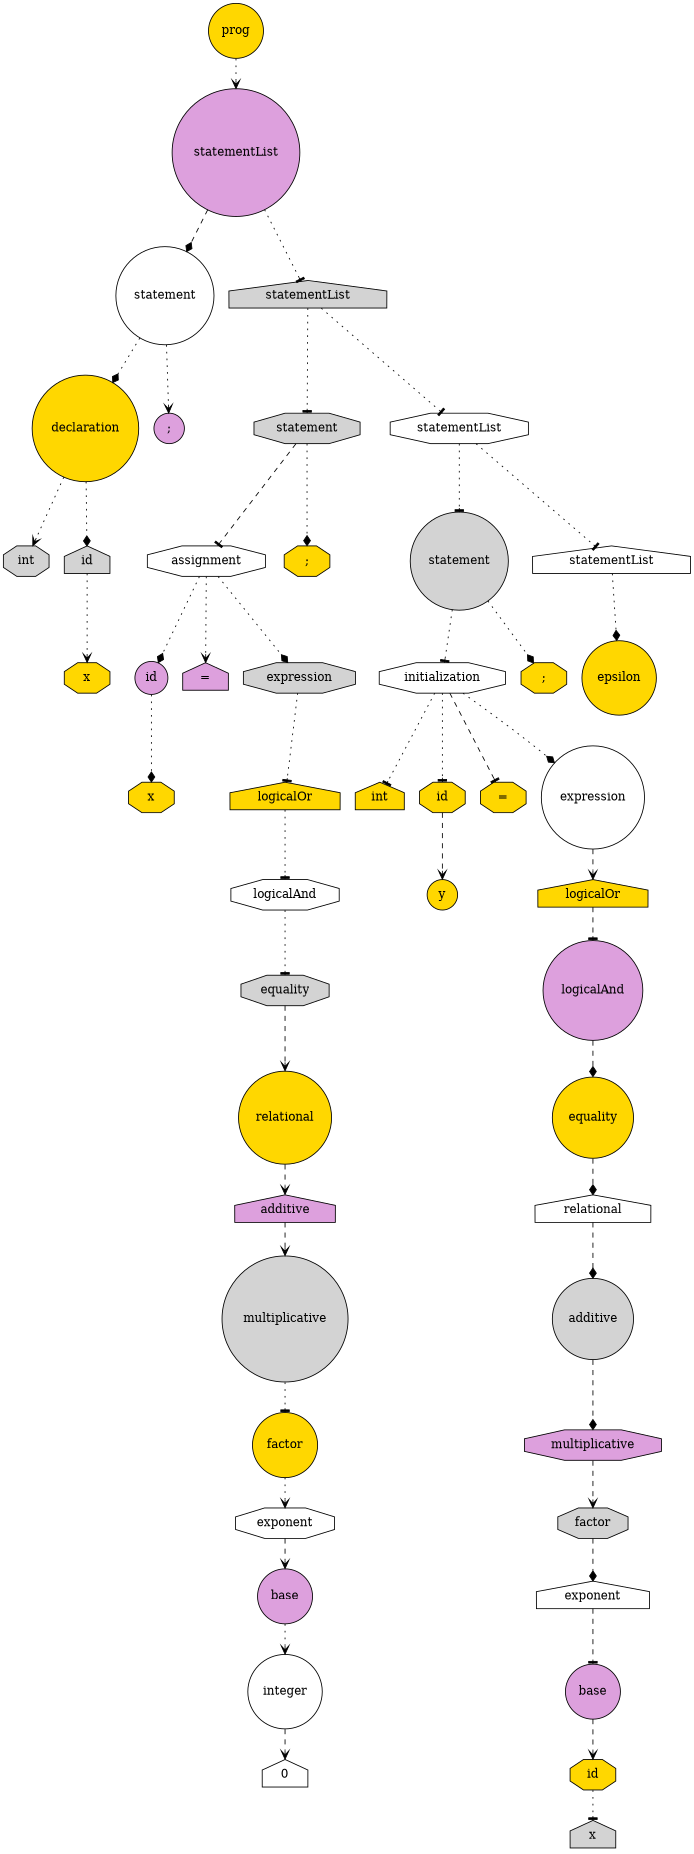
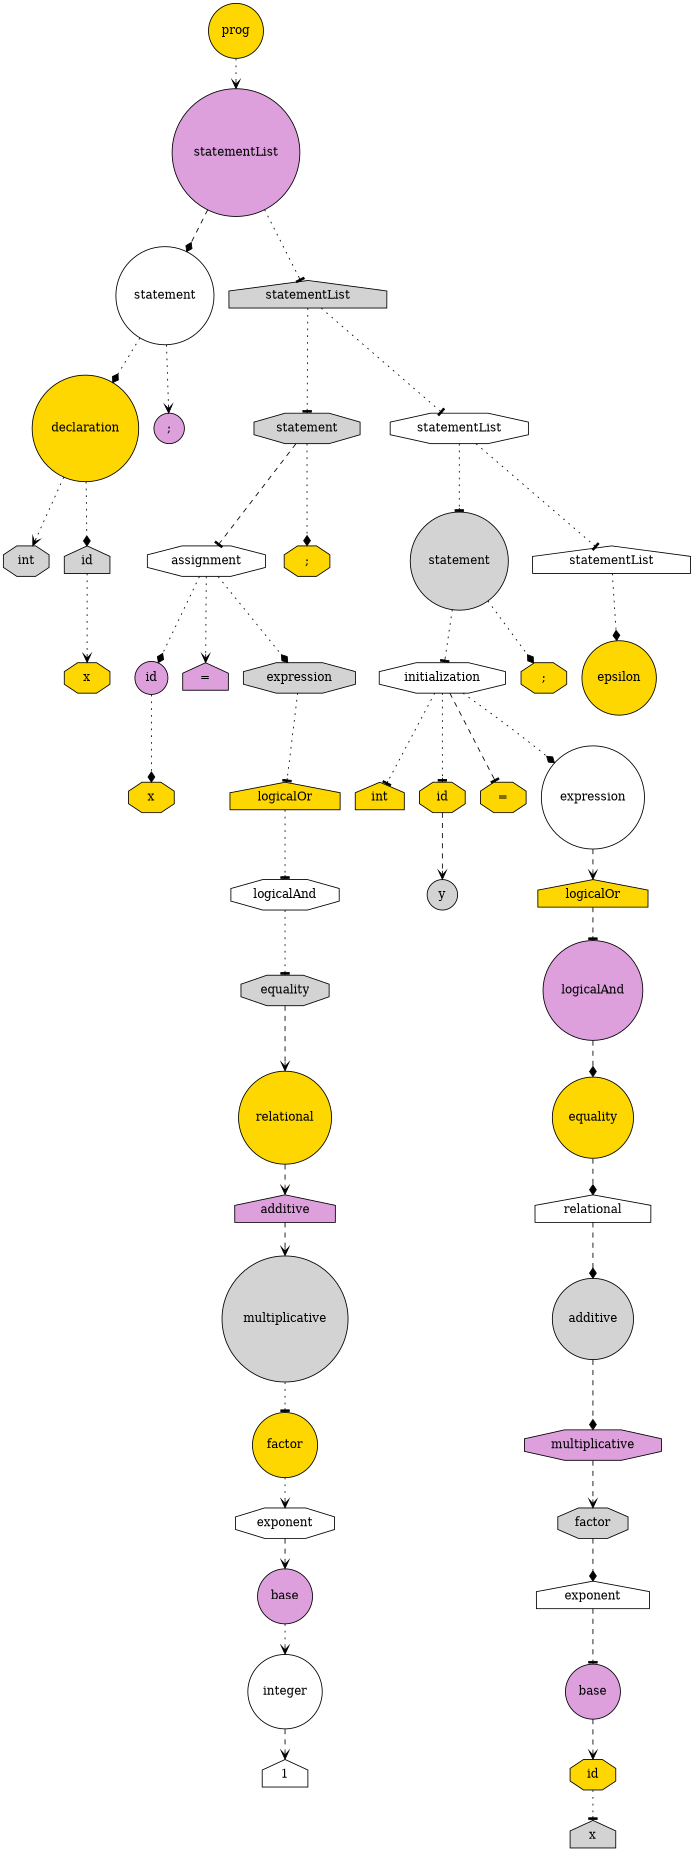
(442, 895) -> (442, 895)
(285, 1775) -> (285, 1775)
